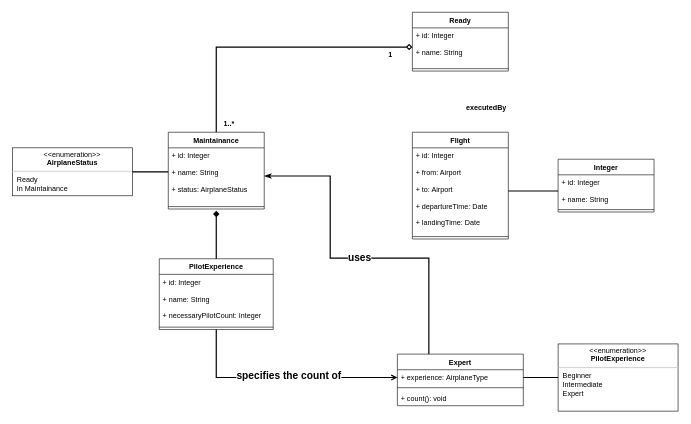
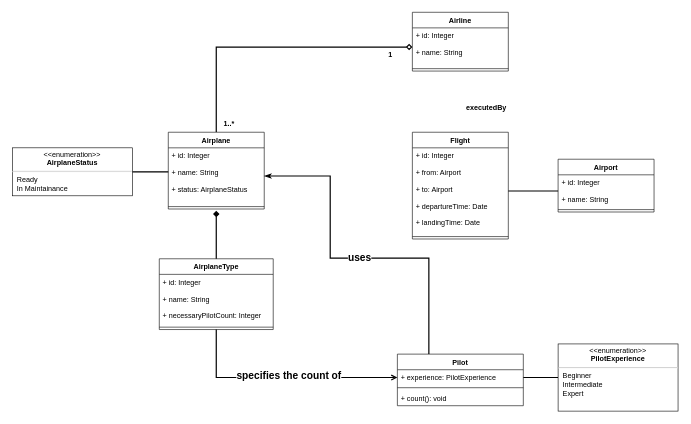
(460, 20) -> (460, 20)
(216, 140) -> (216, 140)
(606, 167) -> (606, 167)
(216, 267) -> (216, 267)
(460, 362) -> (460, 362)
(449, 378) -> (454, 378)
